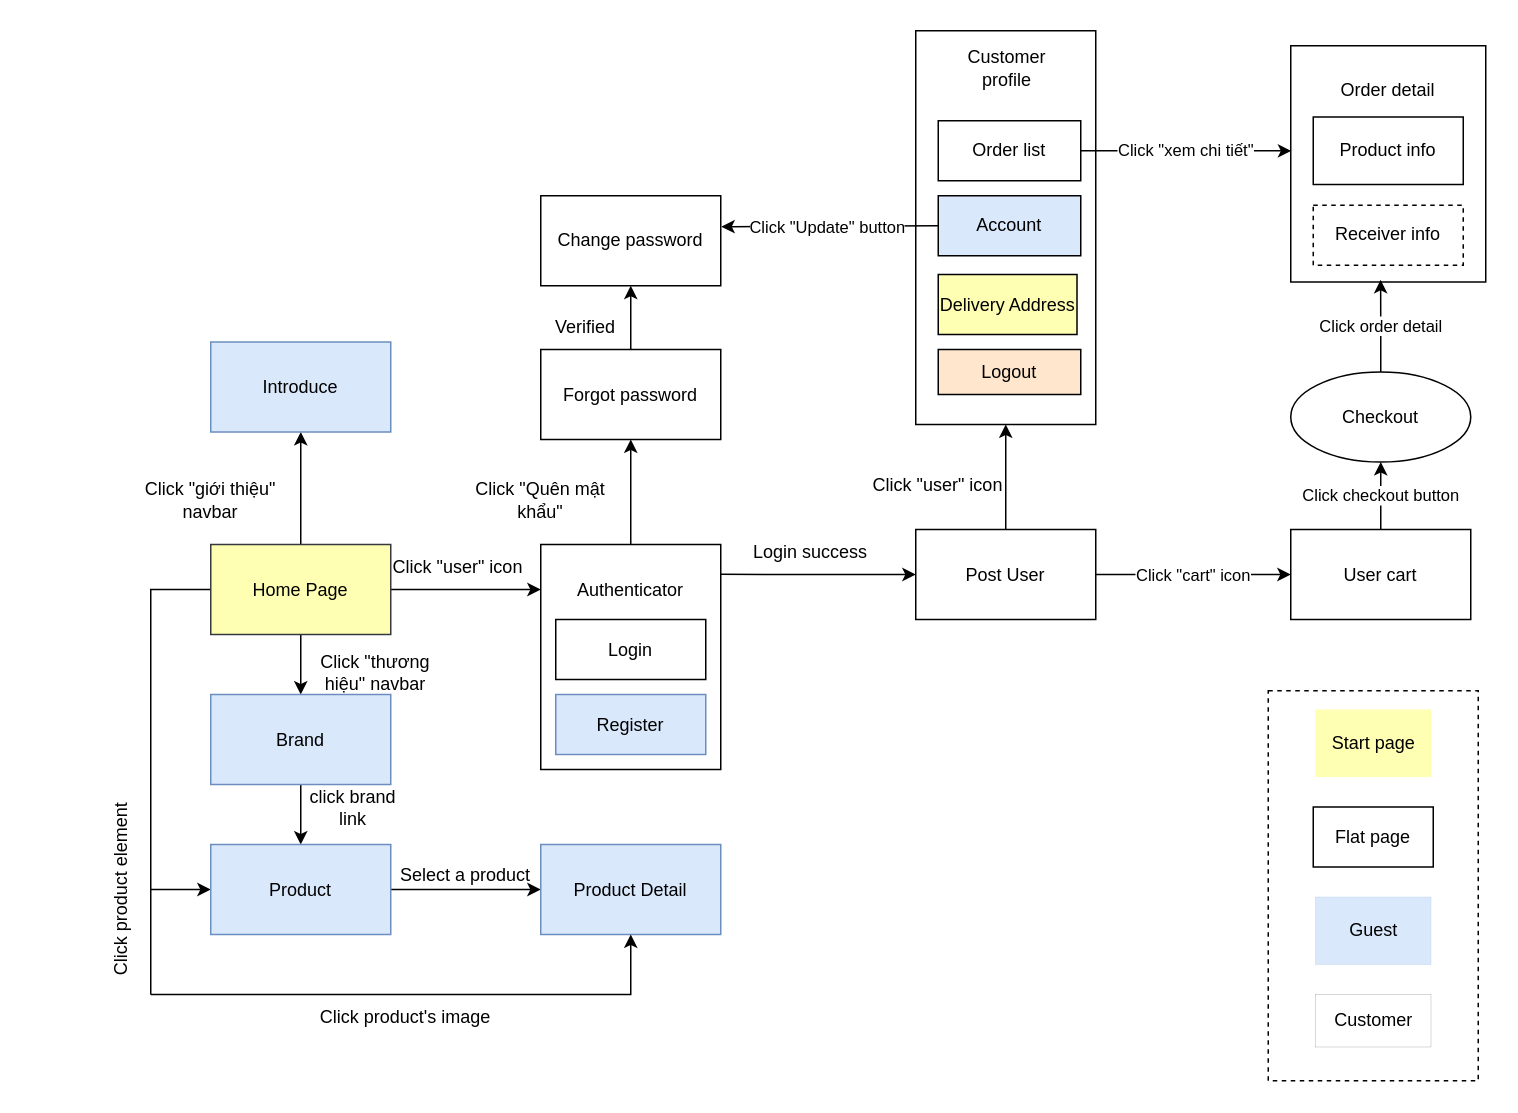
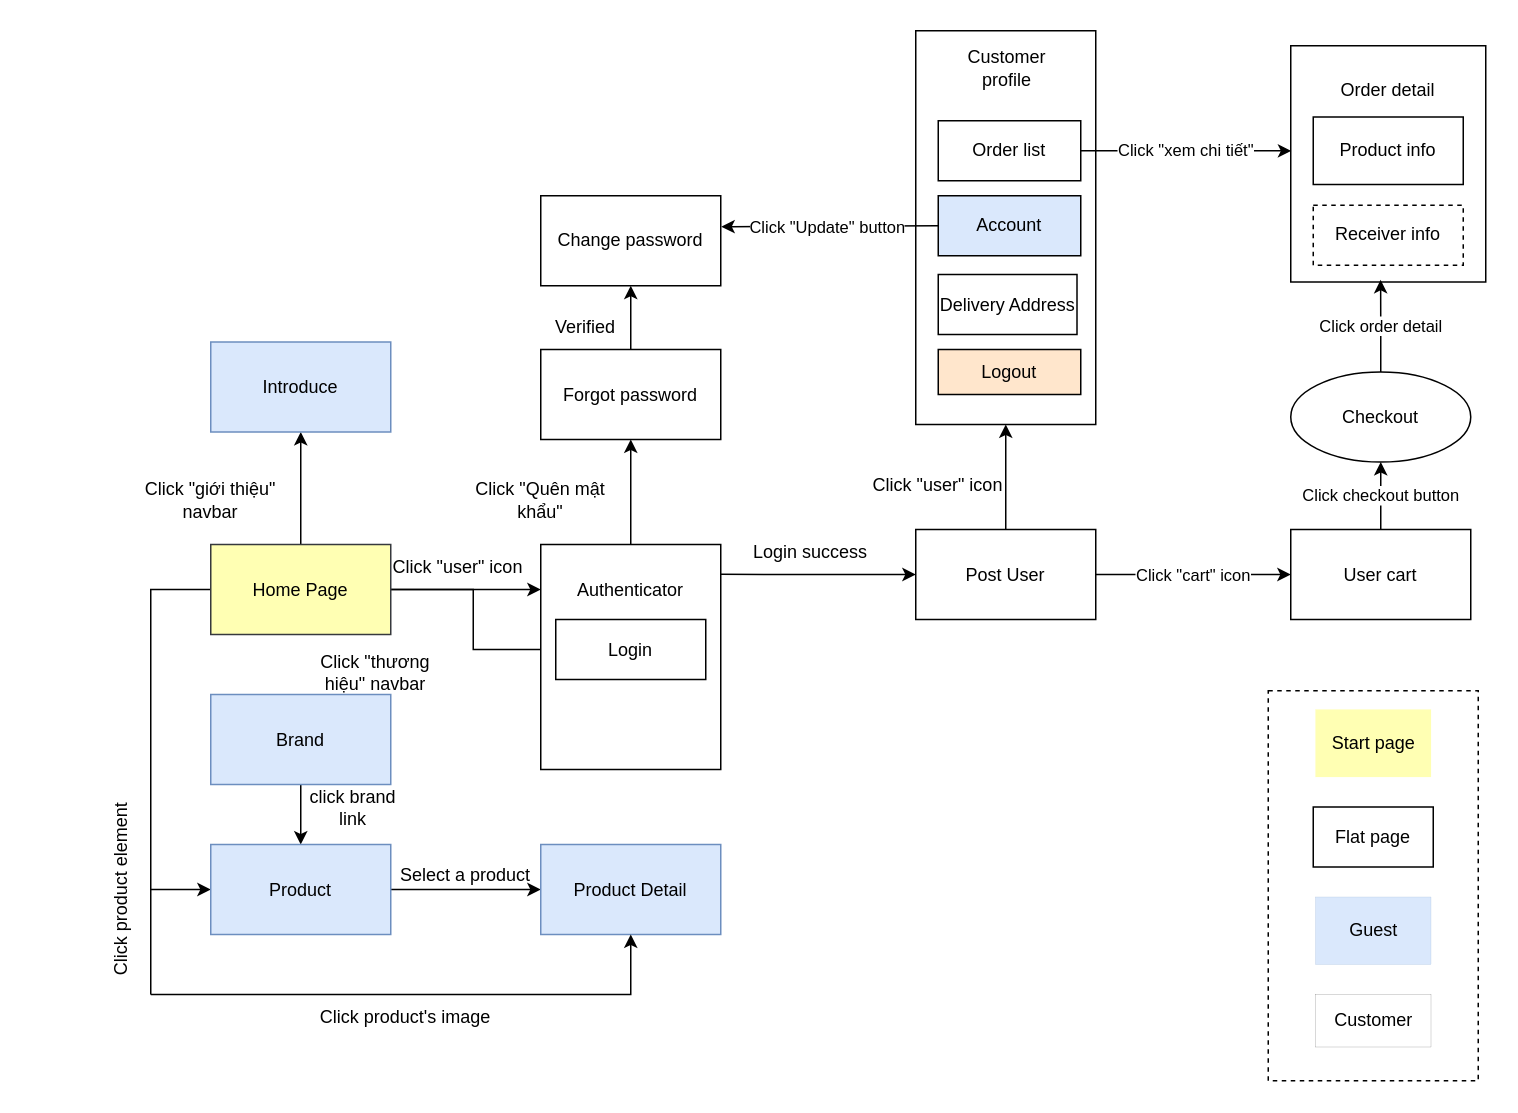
(1008, 305) -> (1008, 305)
(301, 660) -> (477, 650)
(631, 725) -> none
